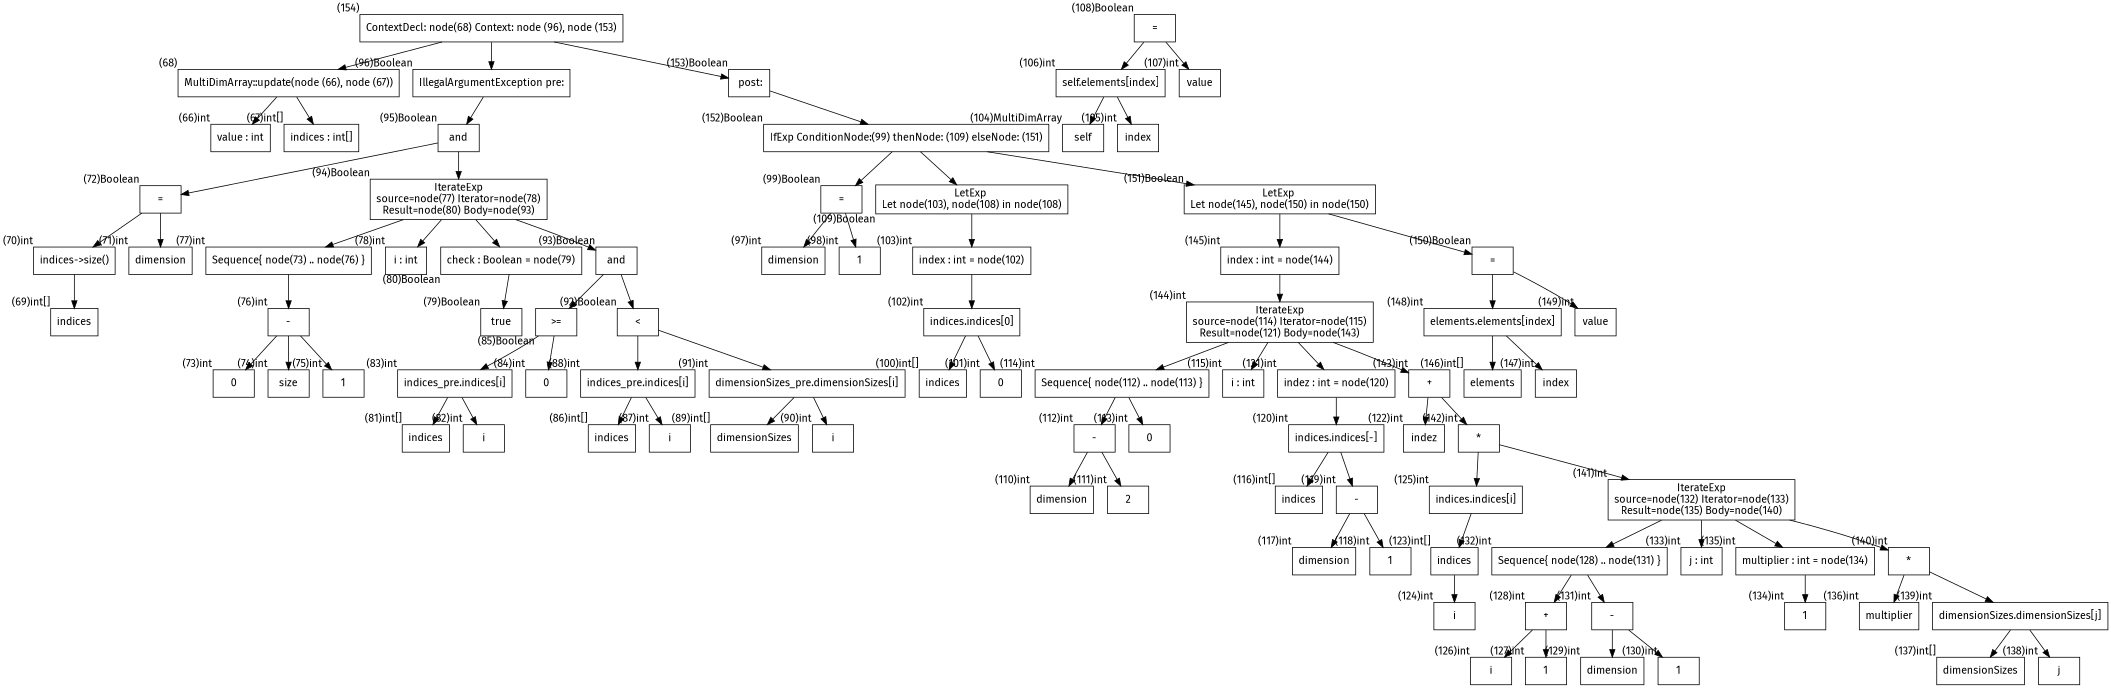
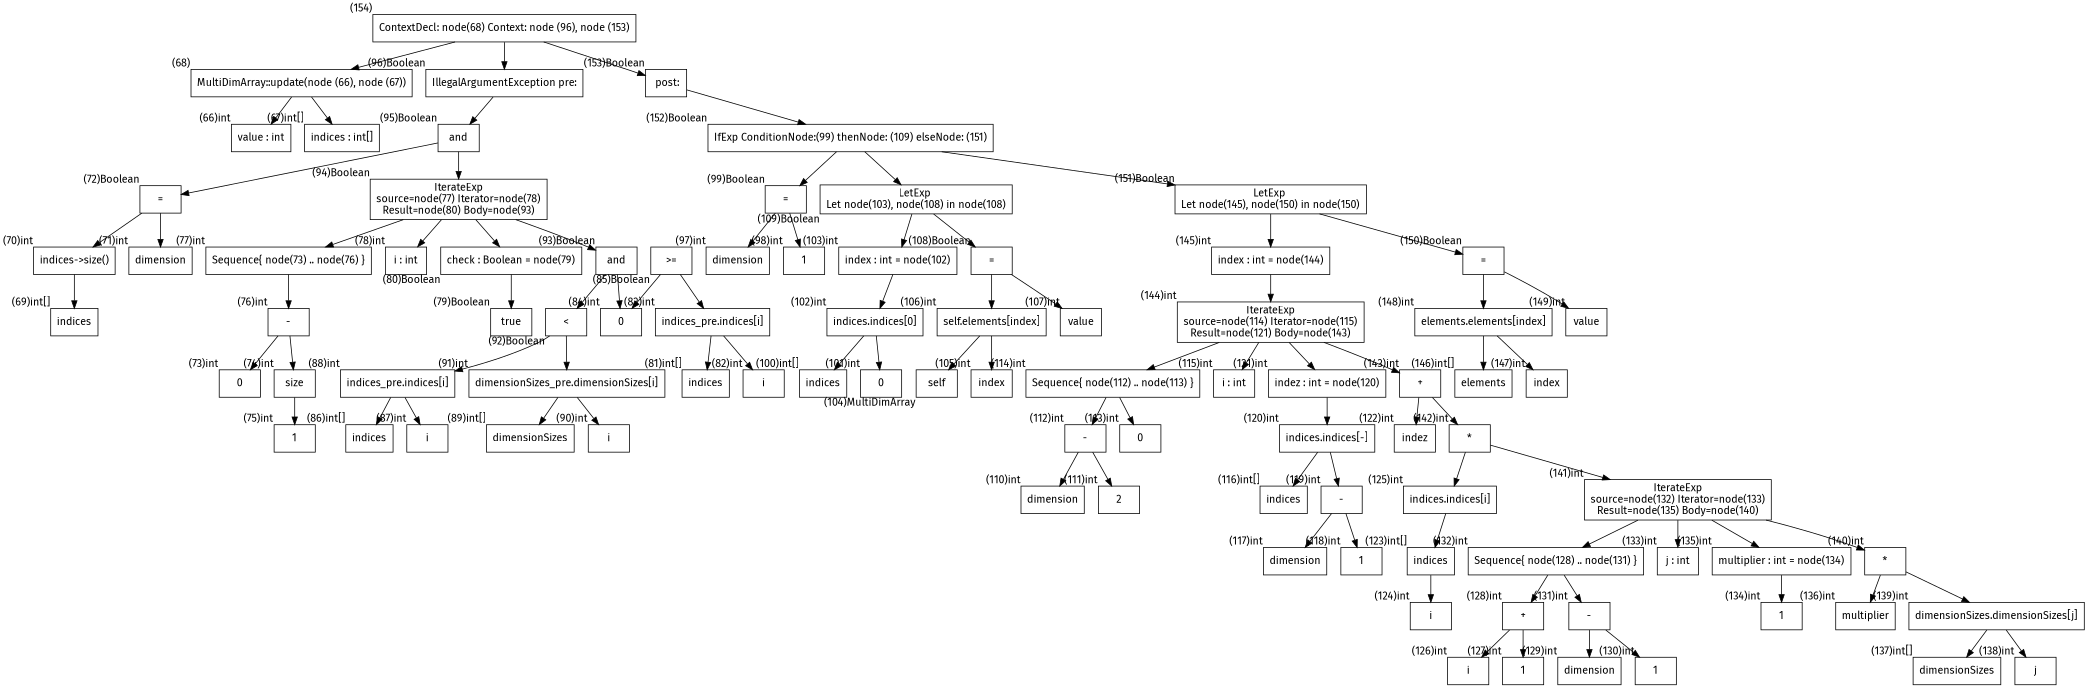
none -> (951, 228)
(589, 289) -> (618, 288)
(313, 350) -> (295, 407)
